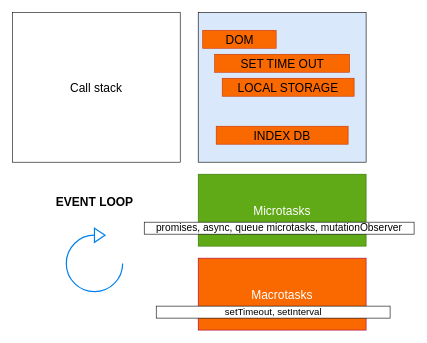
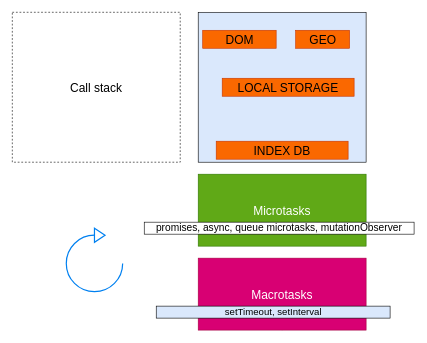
none -> (323, 39)
(282, 63) -> none
(96, 87) -> (96, 87)
(282, 135) -> (282, 150)
(95, 201) -> none
(282, 294) -> (282, 294)
(273, 312) -> (273, 312)
